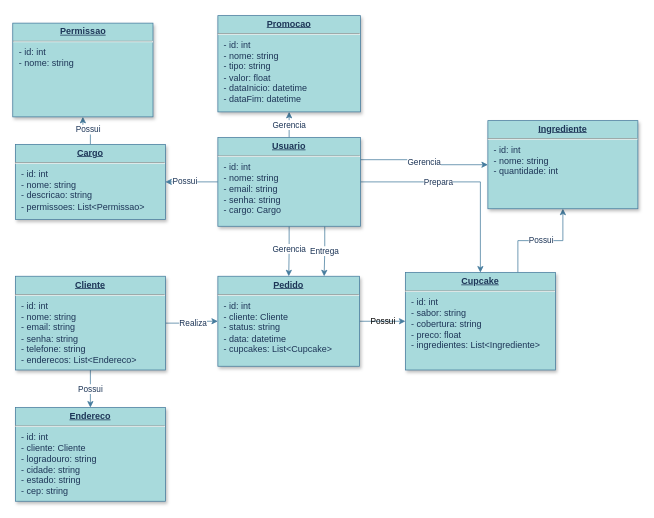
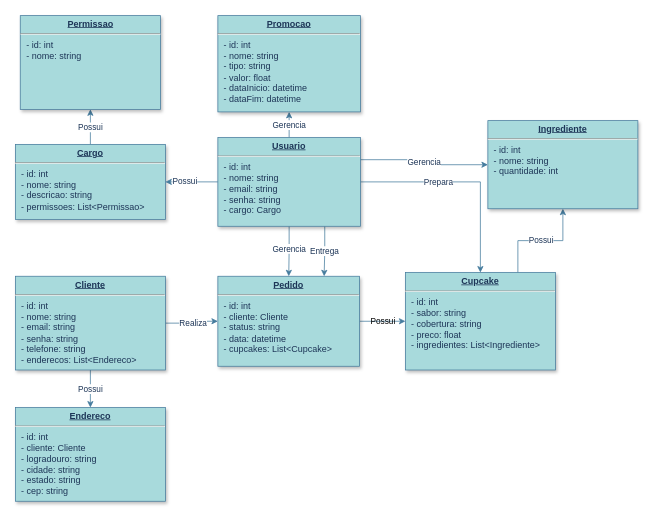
(83, 70) -> (90, 62)
